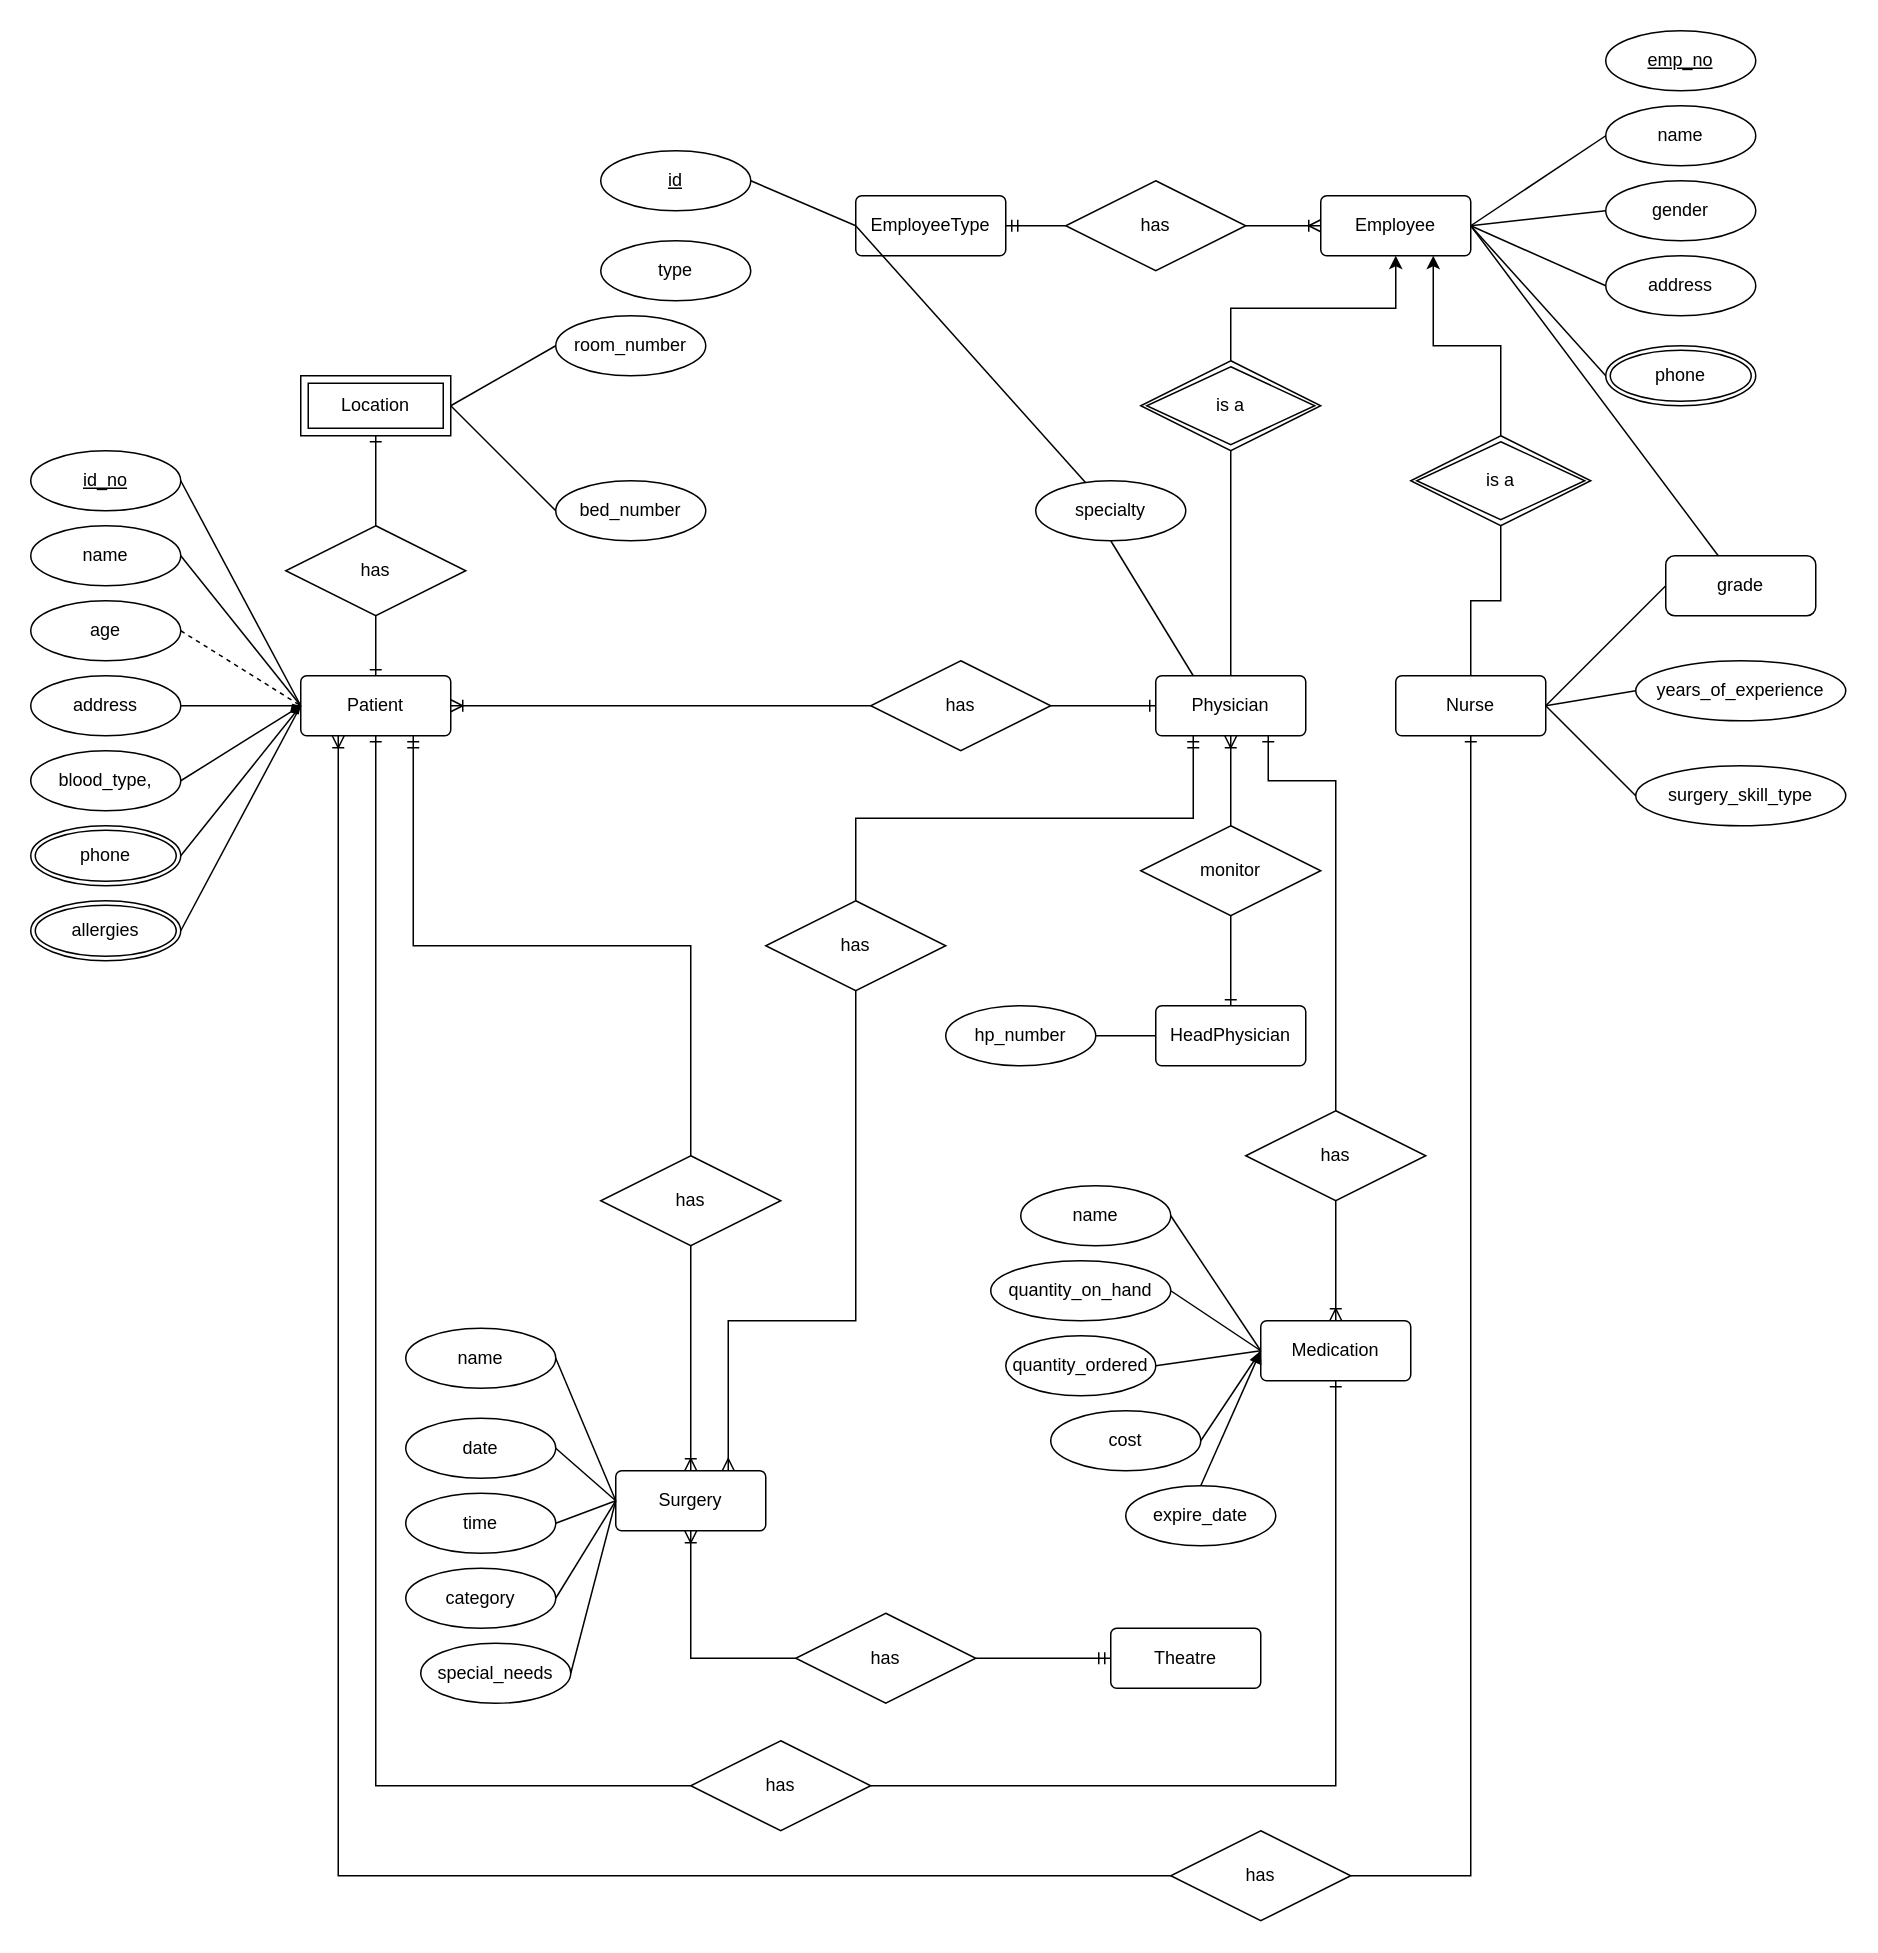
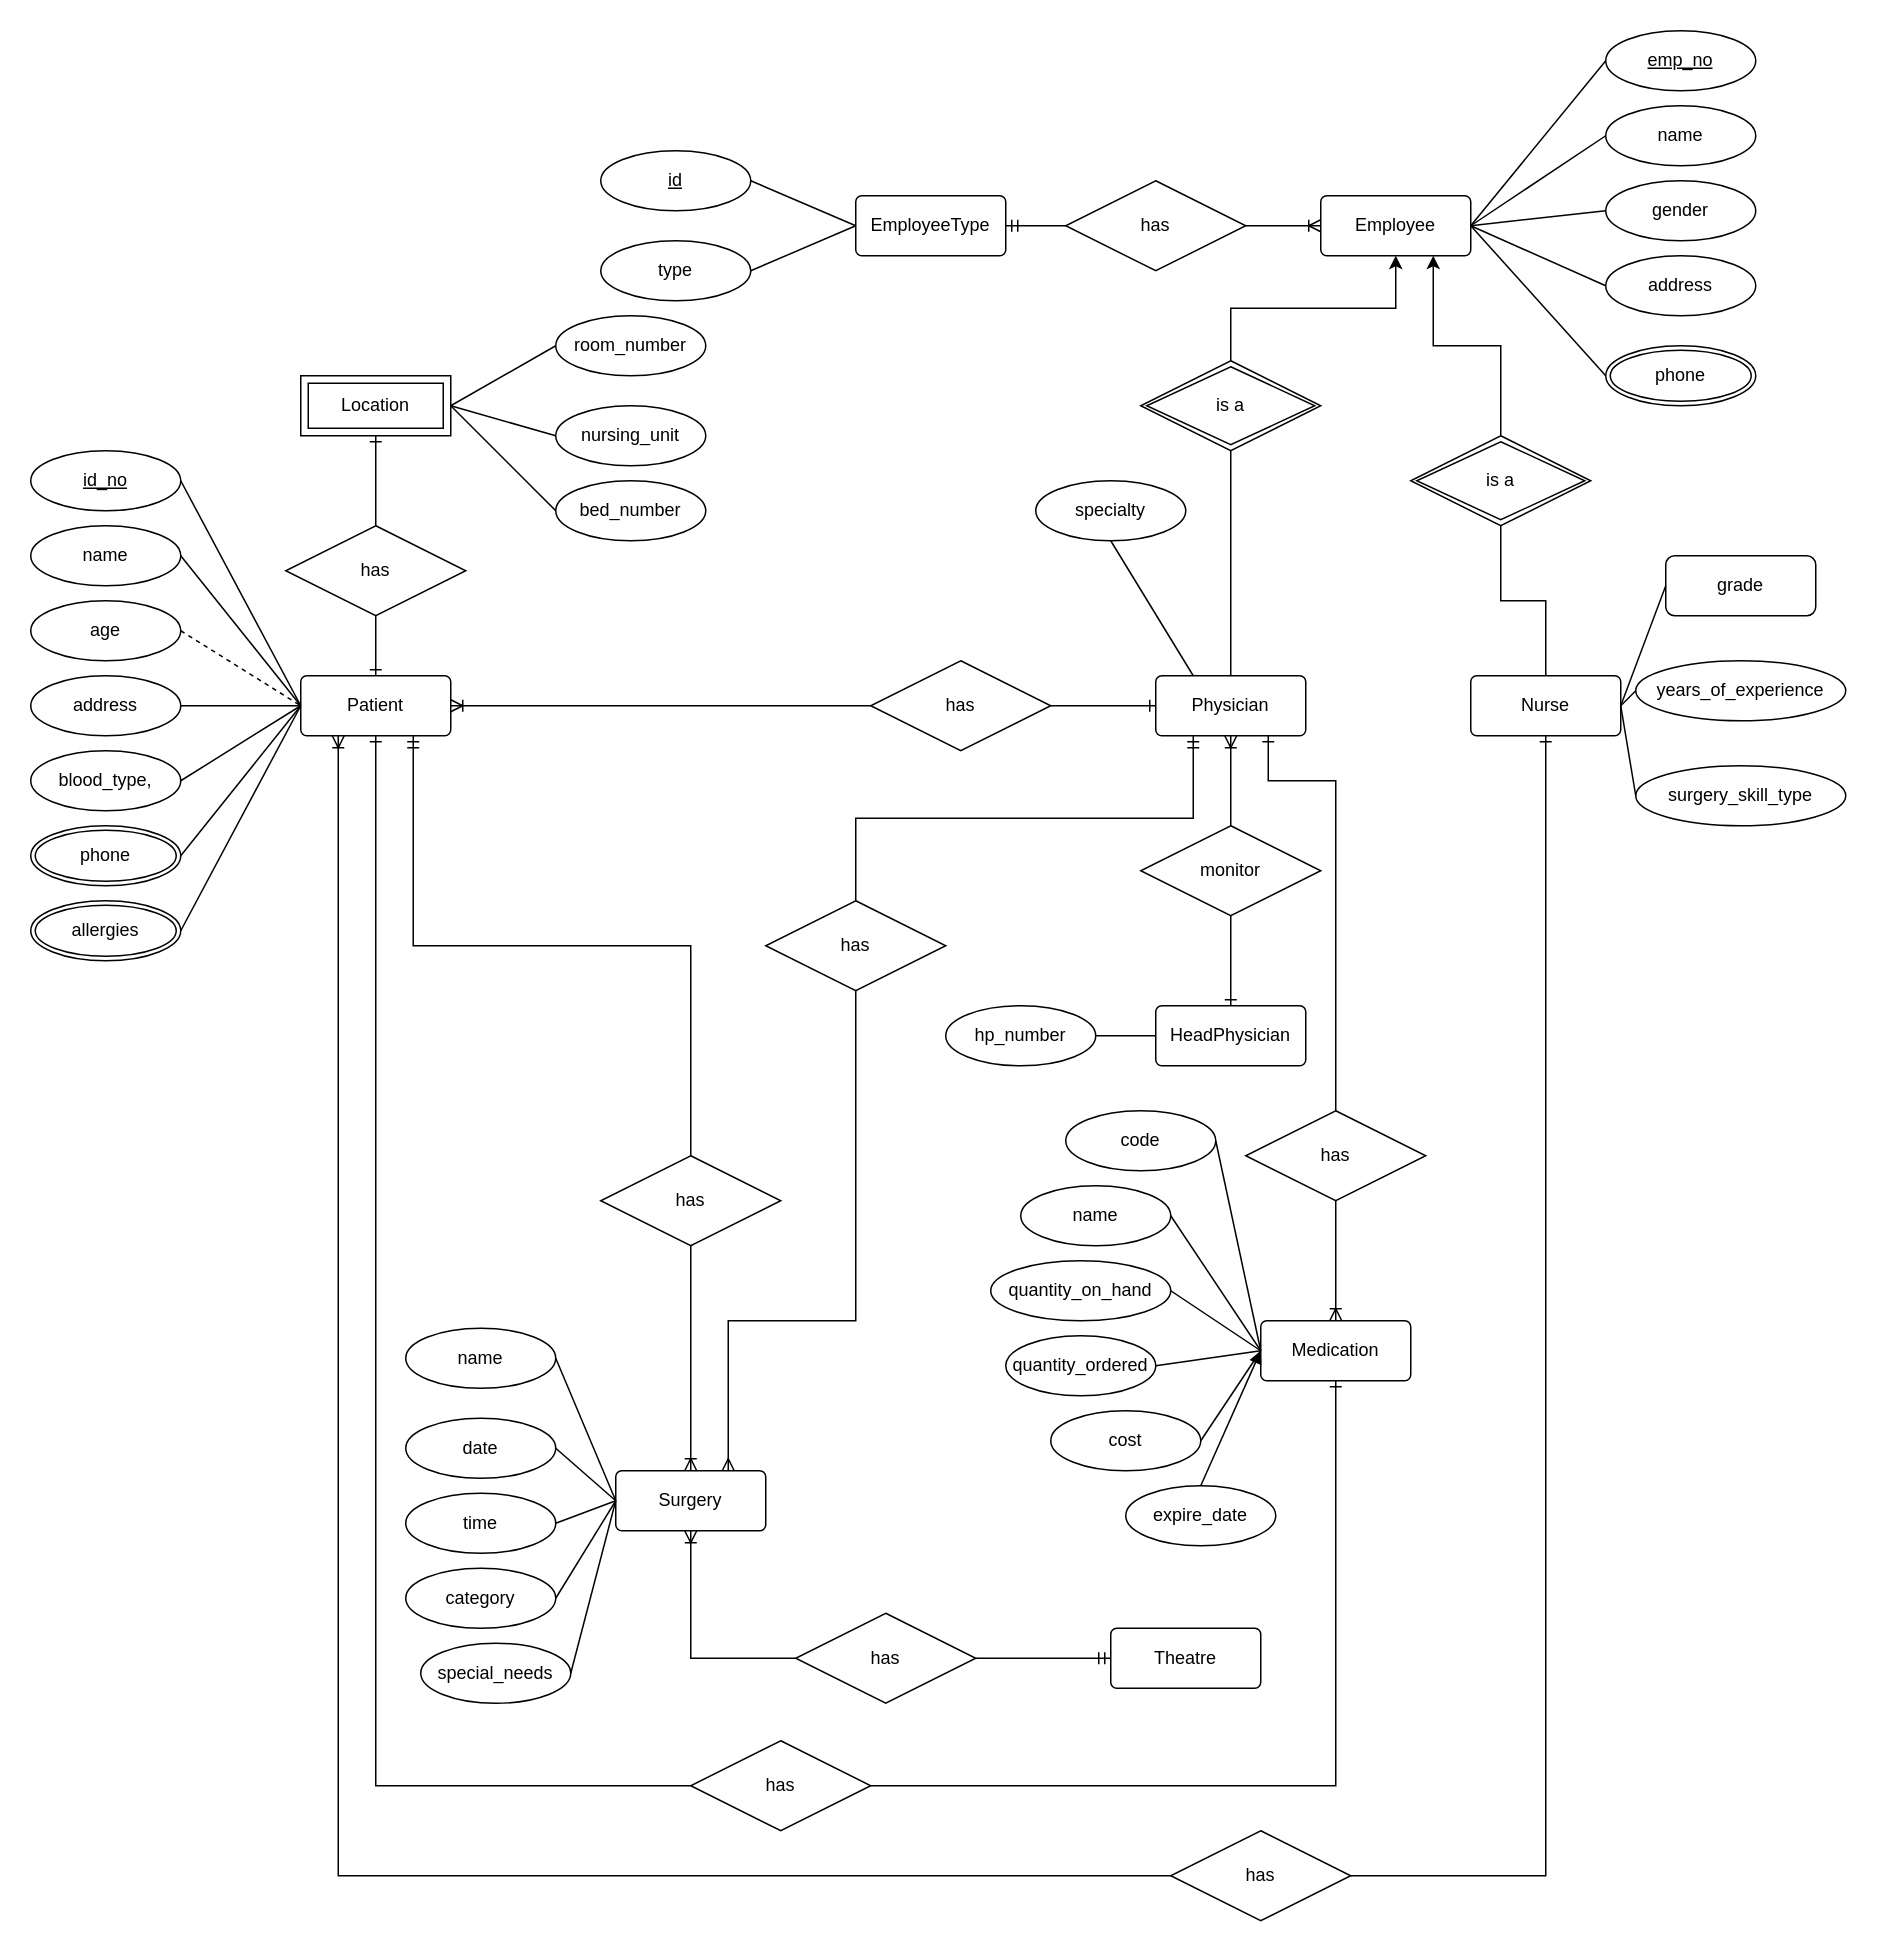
(971, 354) -> (803, 248)
(1599, 397) -> (1541, 140)
none -> (505, 421)
none -> (631, 436)
(1471, 706) -> (1546, 706)
(290, 712) -> (291, 712)
none -> (1141, 1141)
none -> (1237, 1242)
